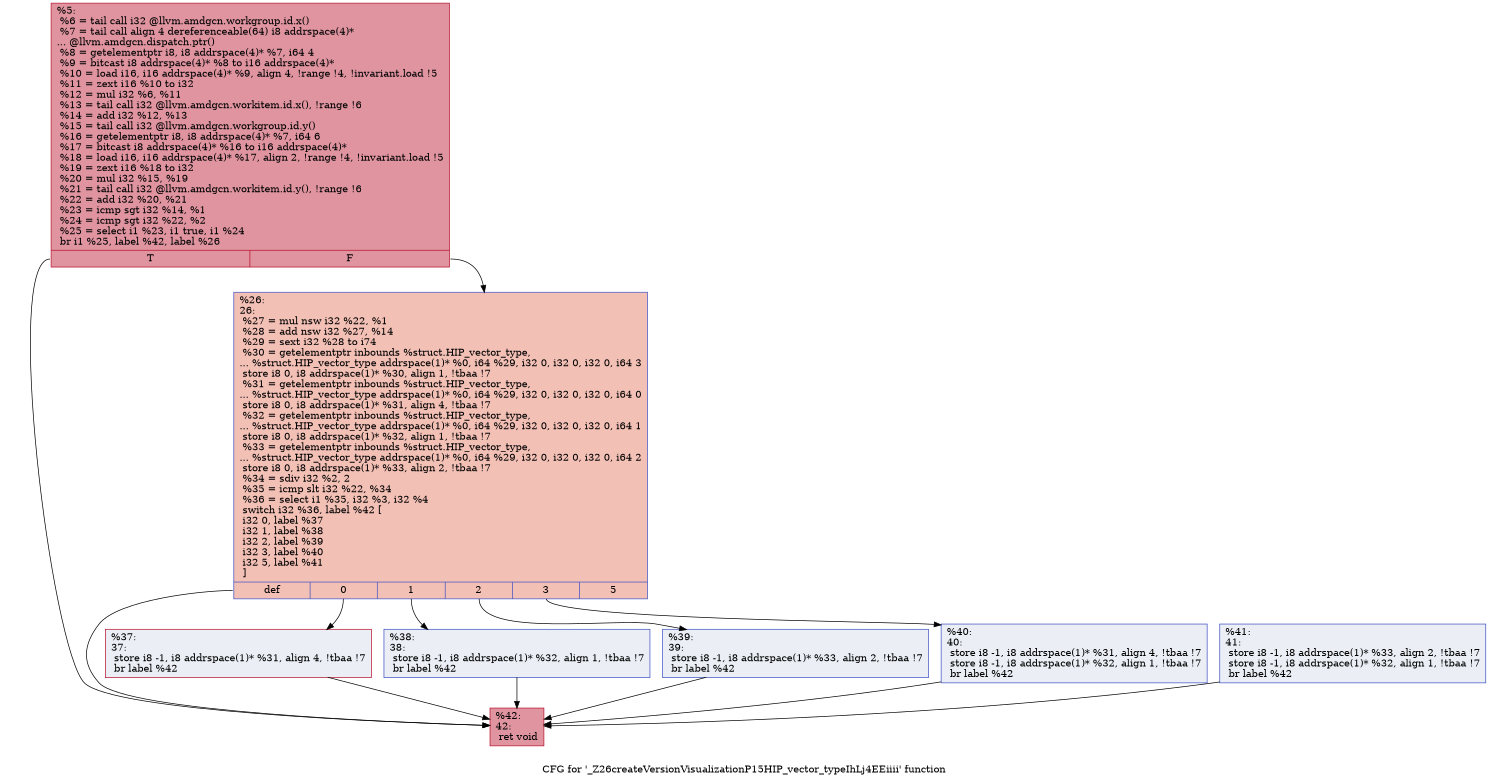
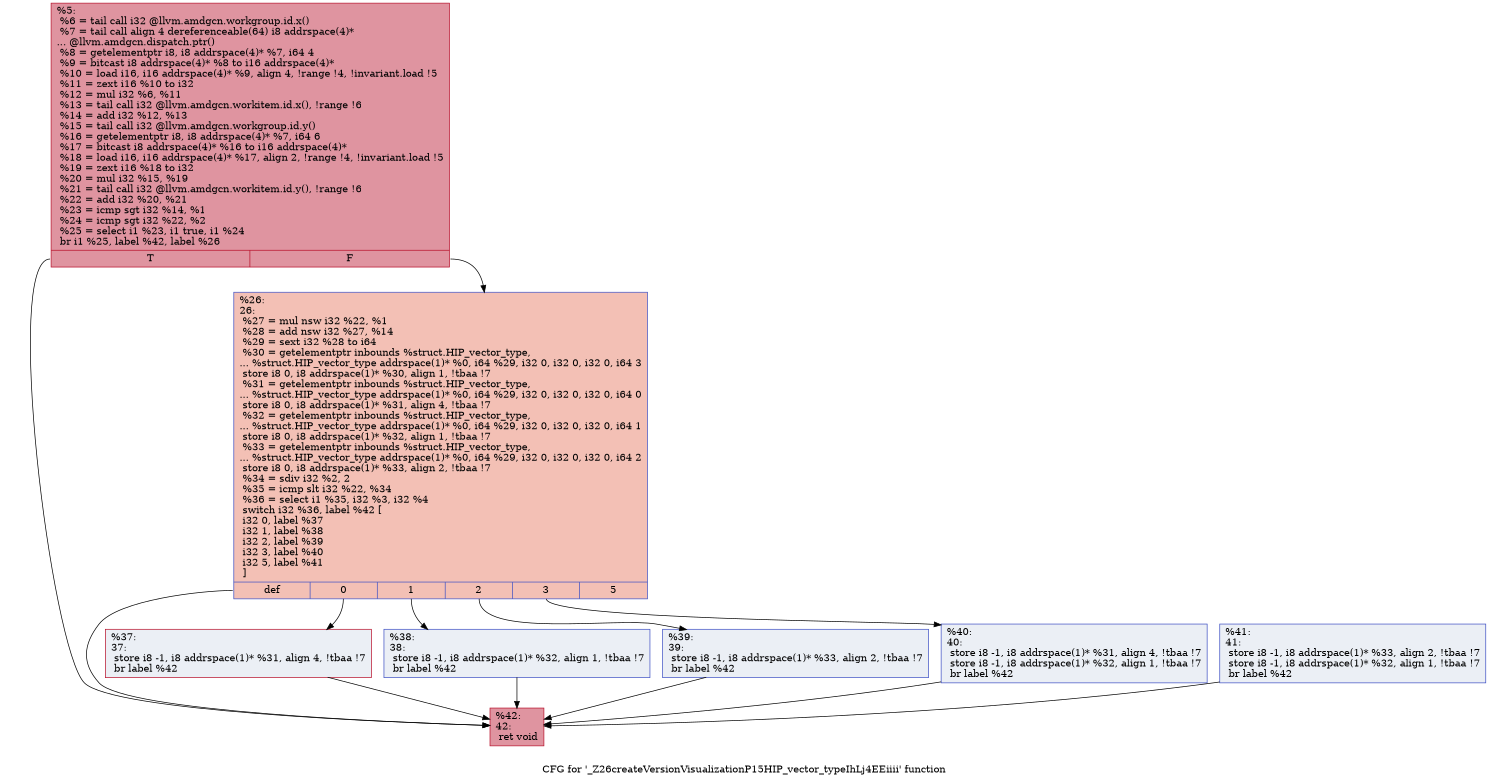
(308, 342) -> (308, 342)
